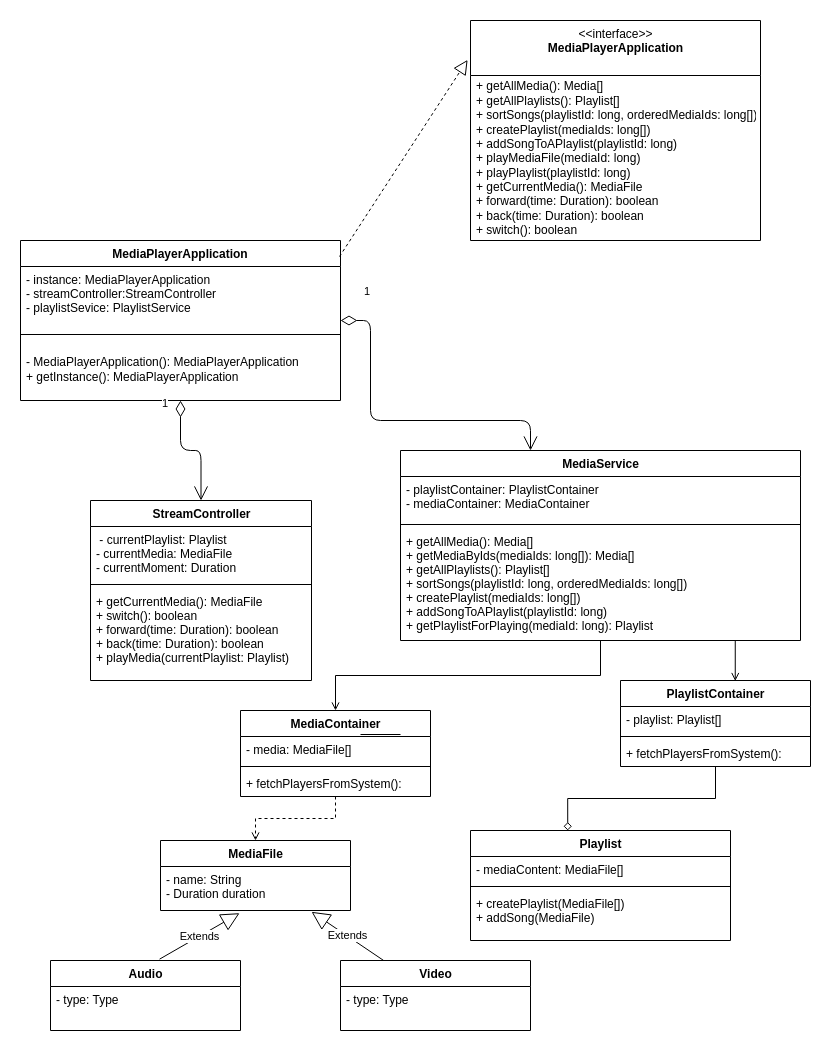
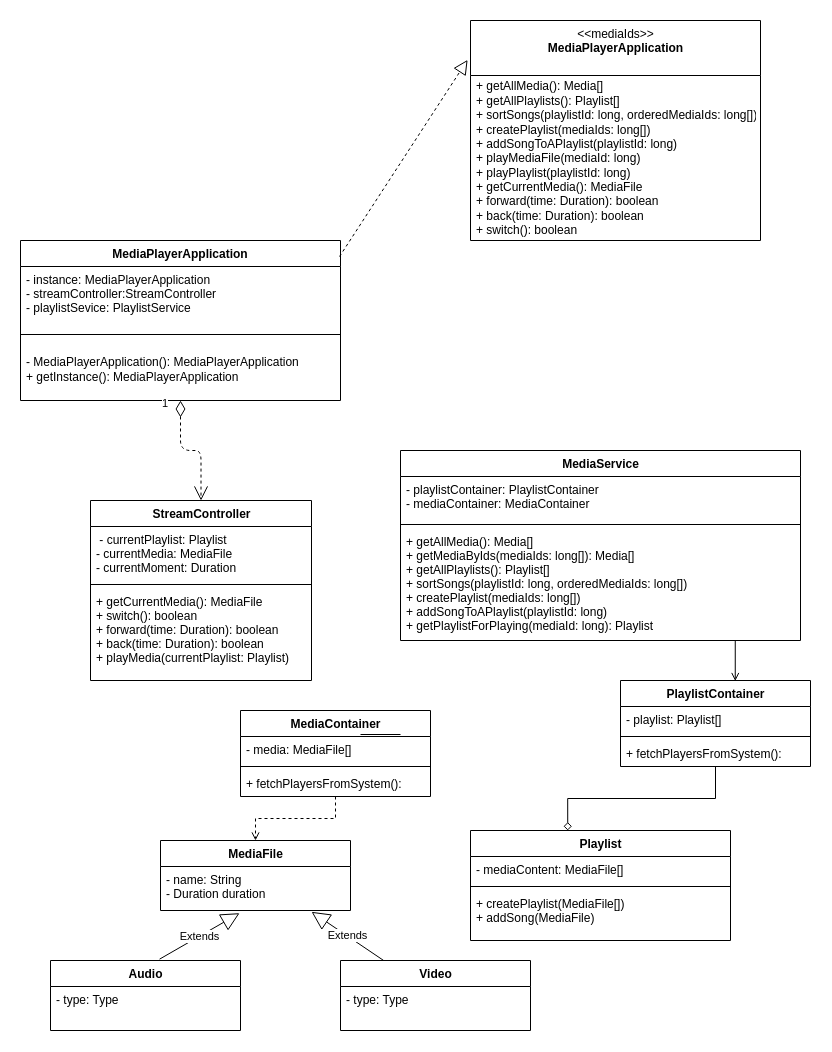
(616, 42) -> (616, 42)
(411, 421) -> none
(198, 451) -> (198, 451)
(470, 676) -> none
